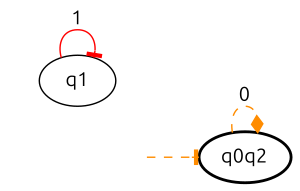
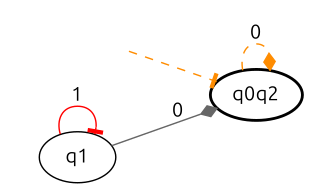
none -> (156, 130)
